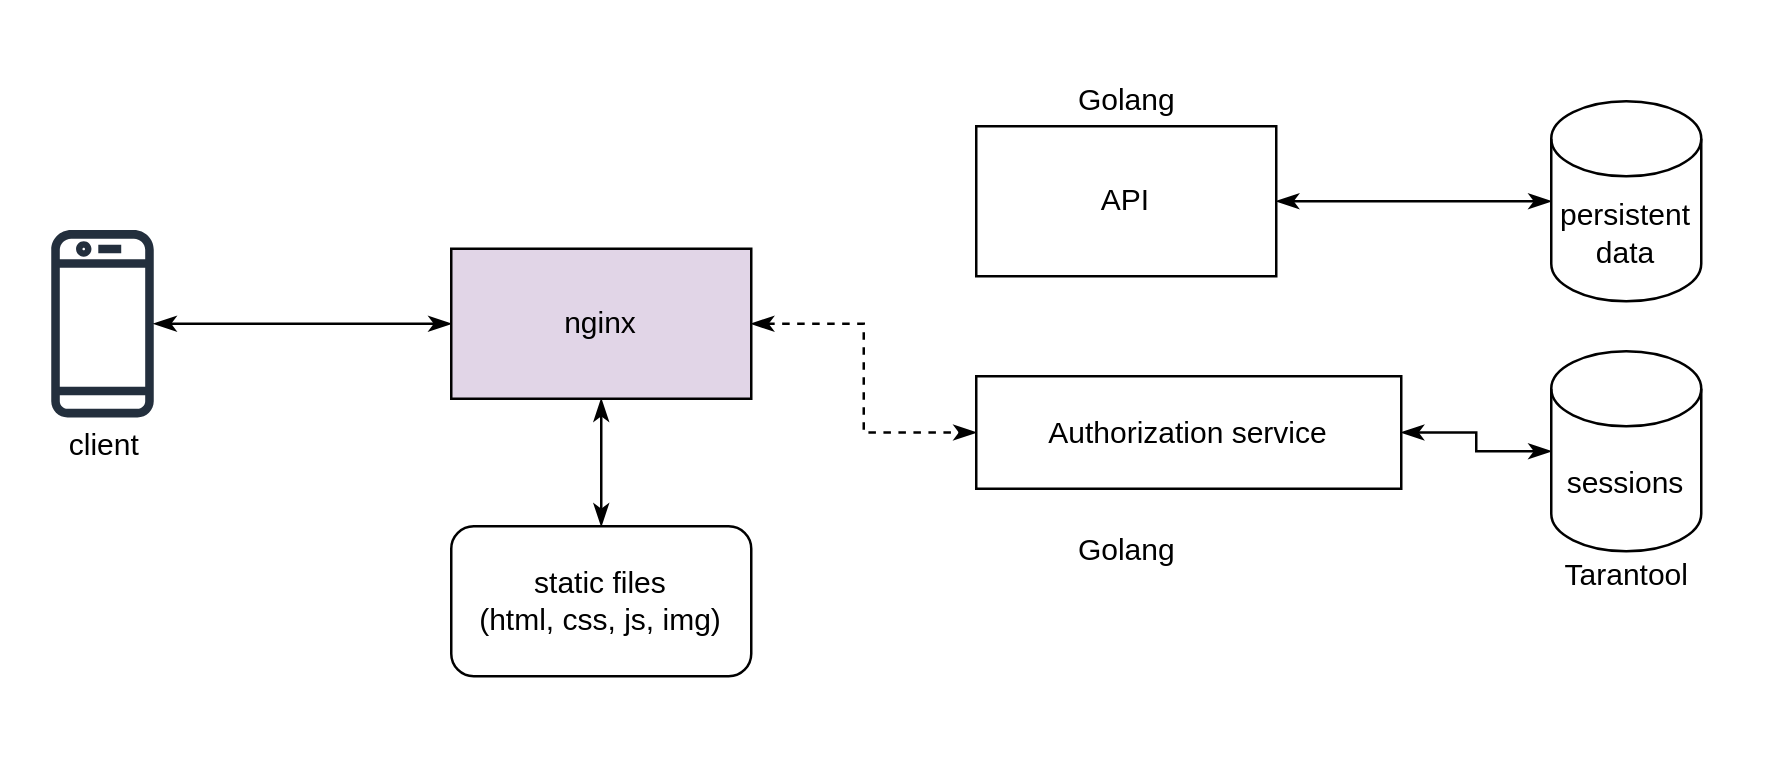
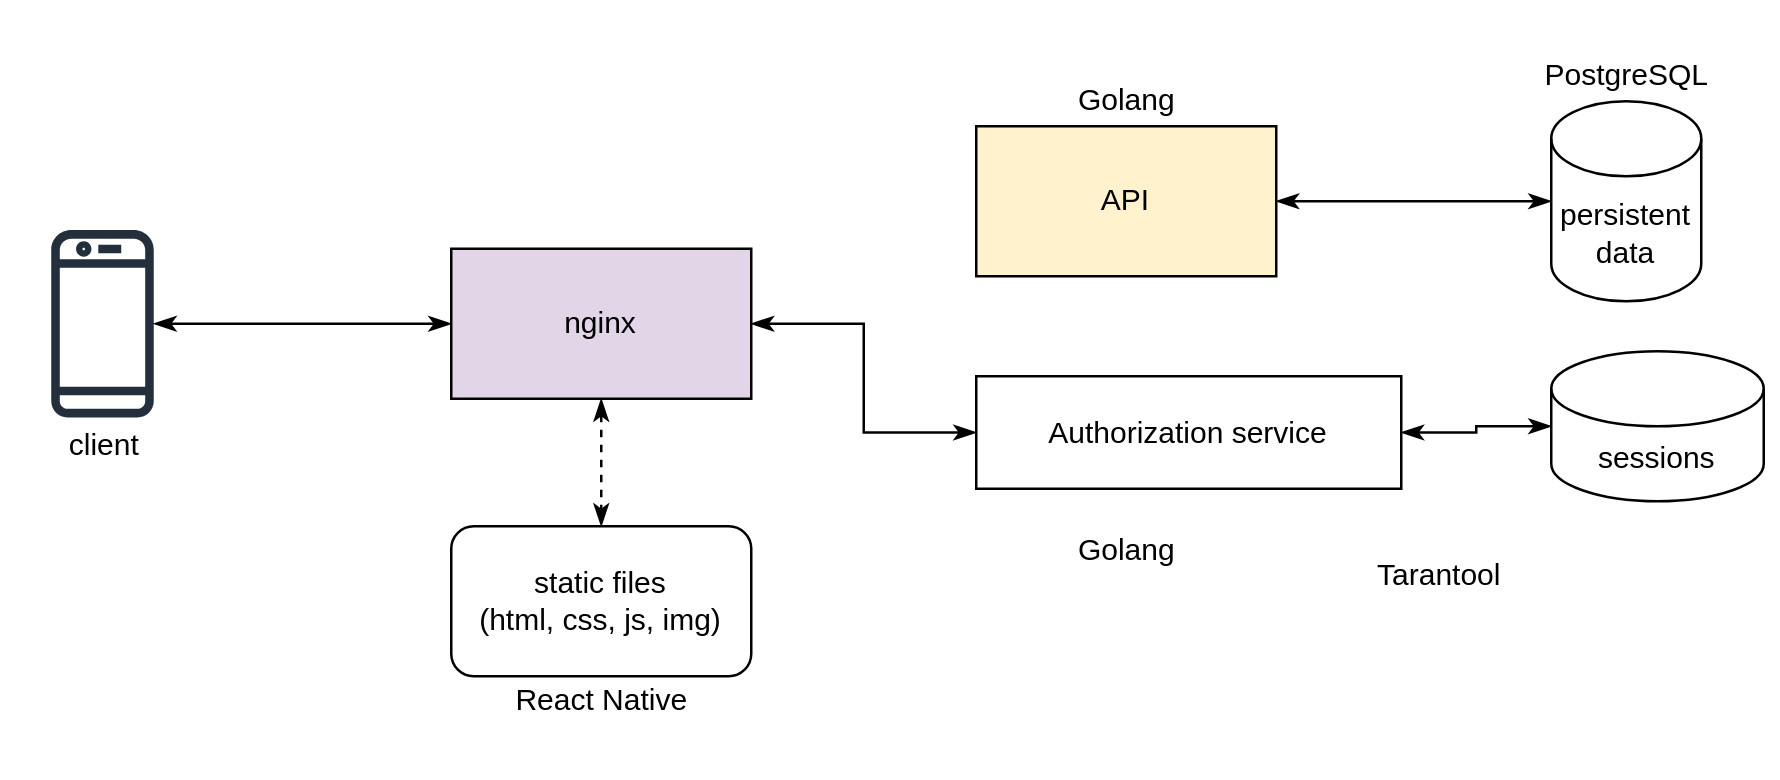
none -> (1626, 76)
(1126, 201) -> (1126, 201)
(864, 378) -> (864, 378)
(1626, 451) -> (1658, 426)
(601, 461) -> (601, 461)
(1626, 576) -> (1439, 576)
none -> (601, 701)
